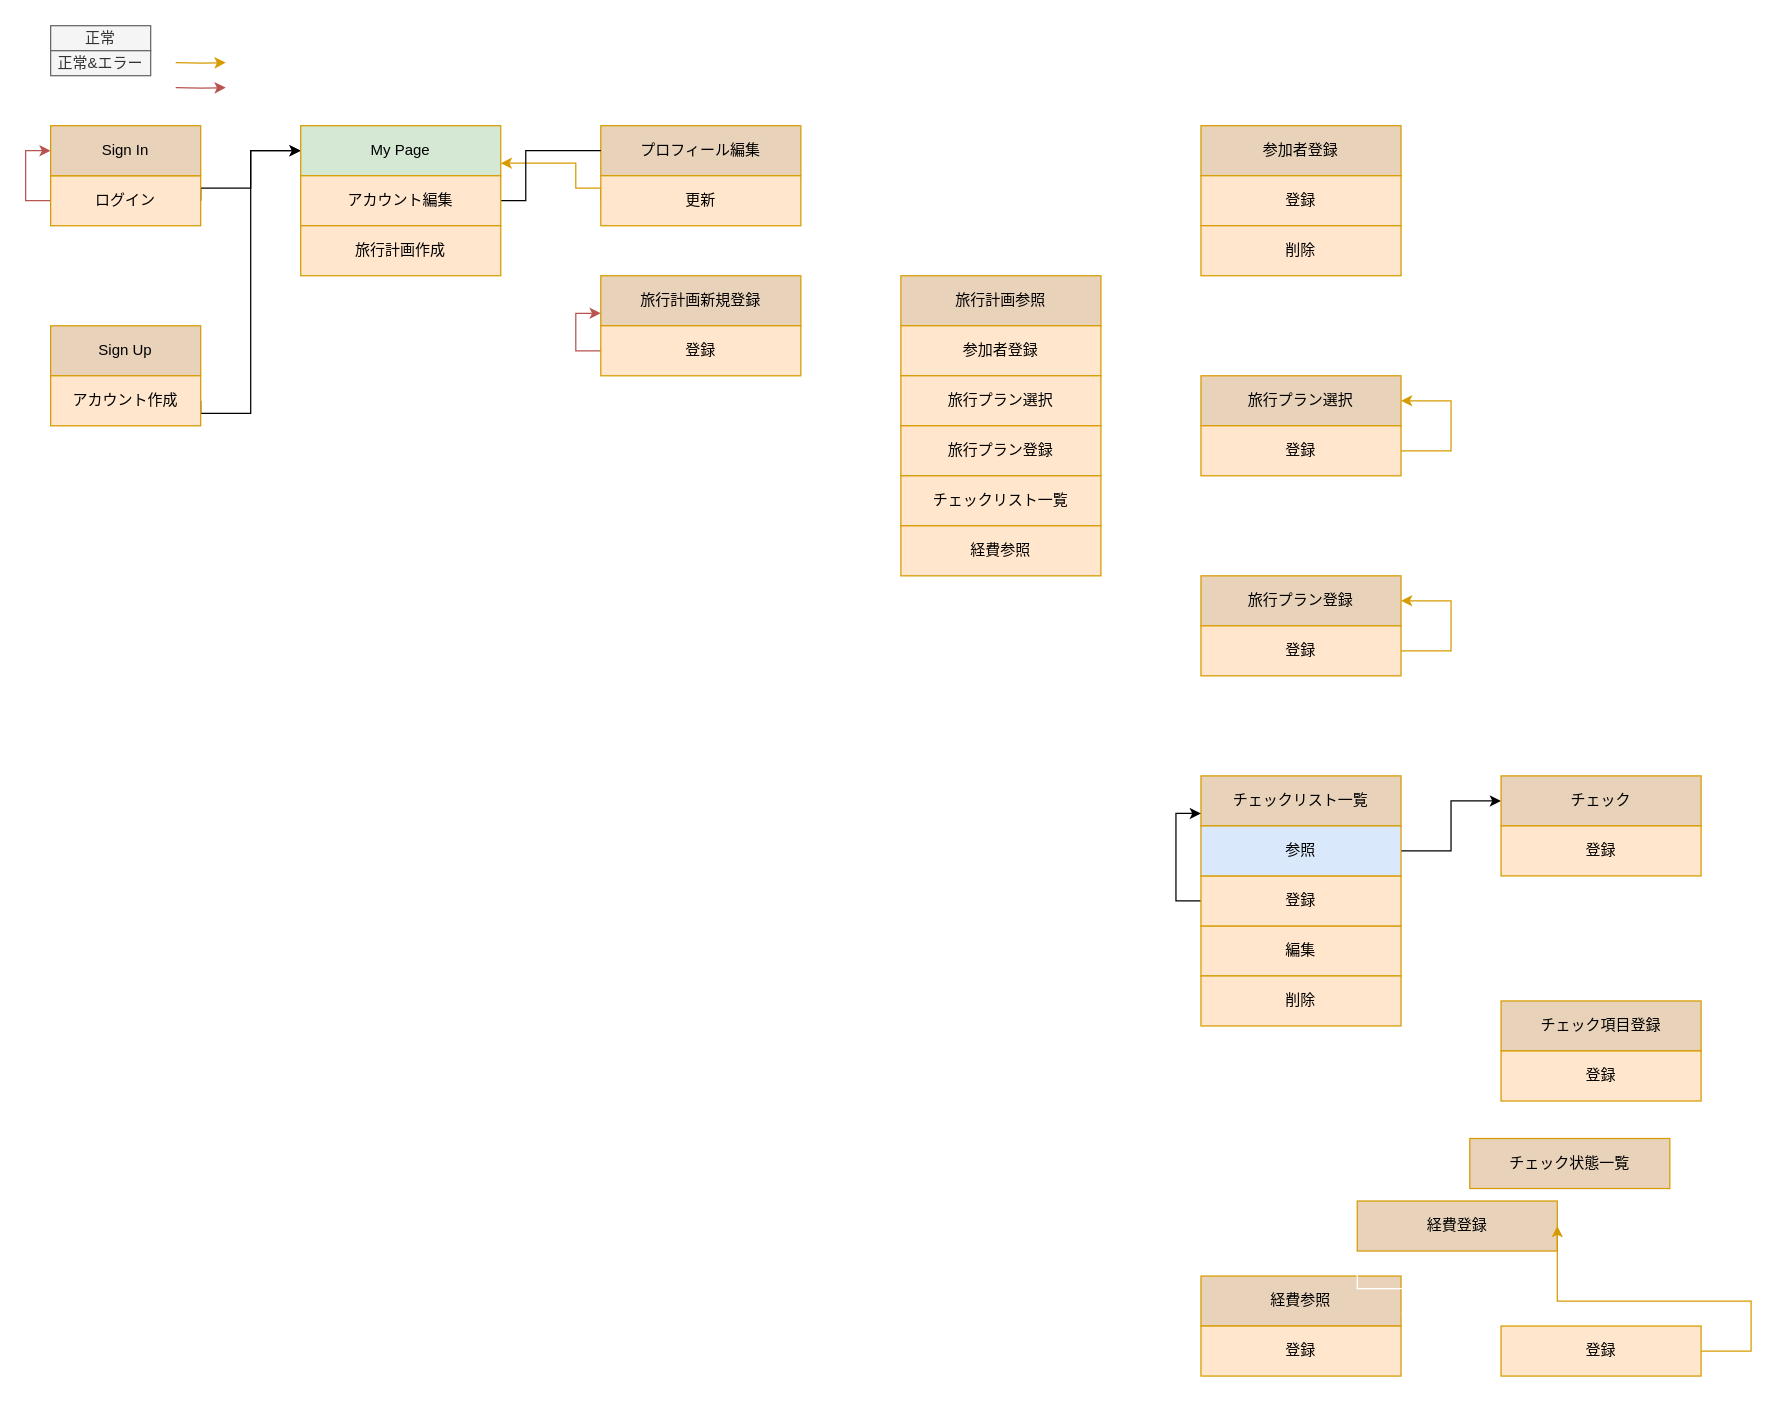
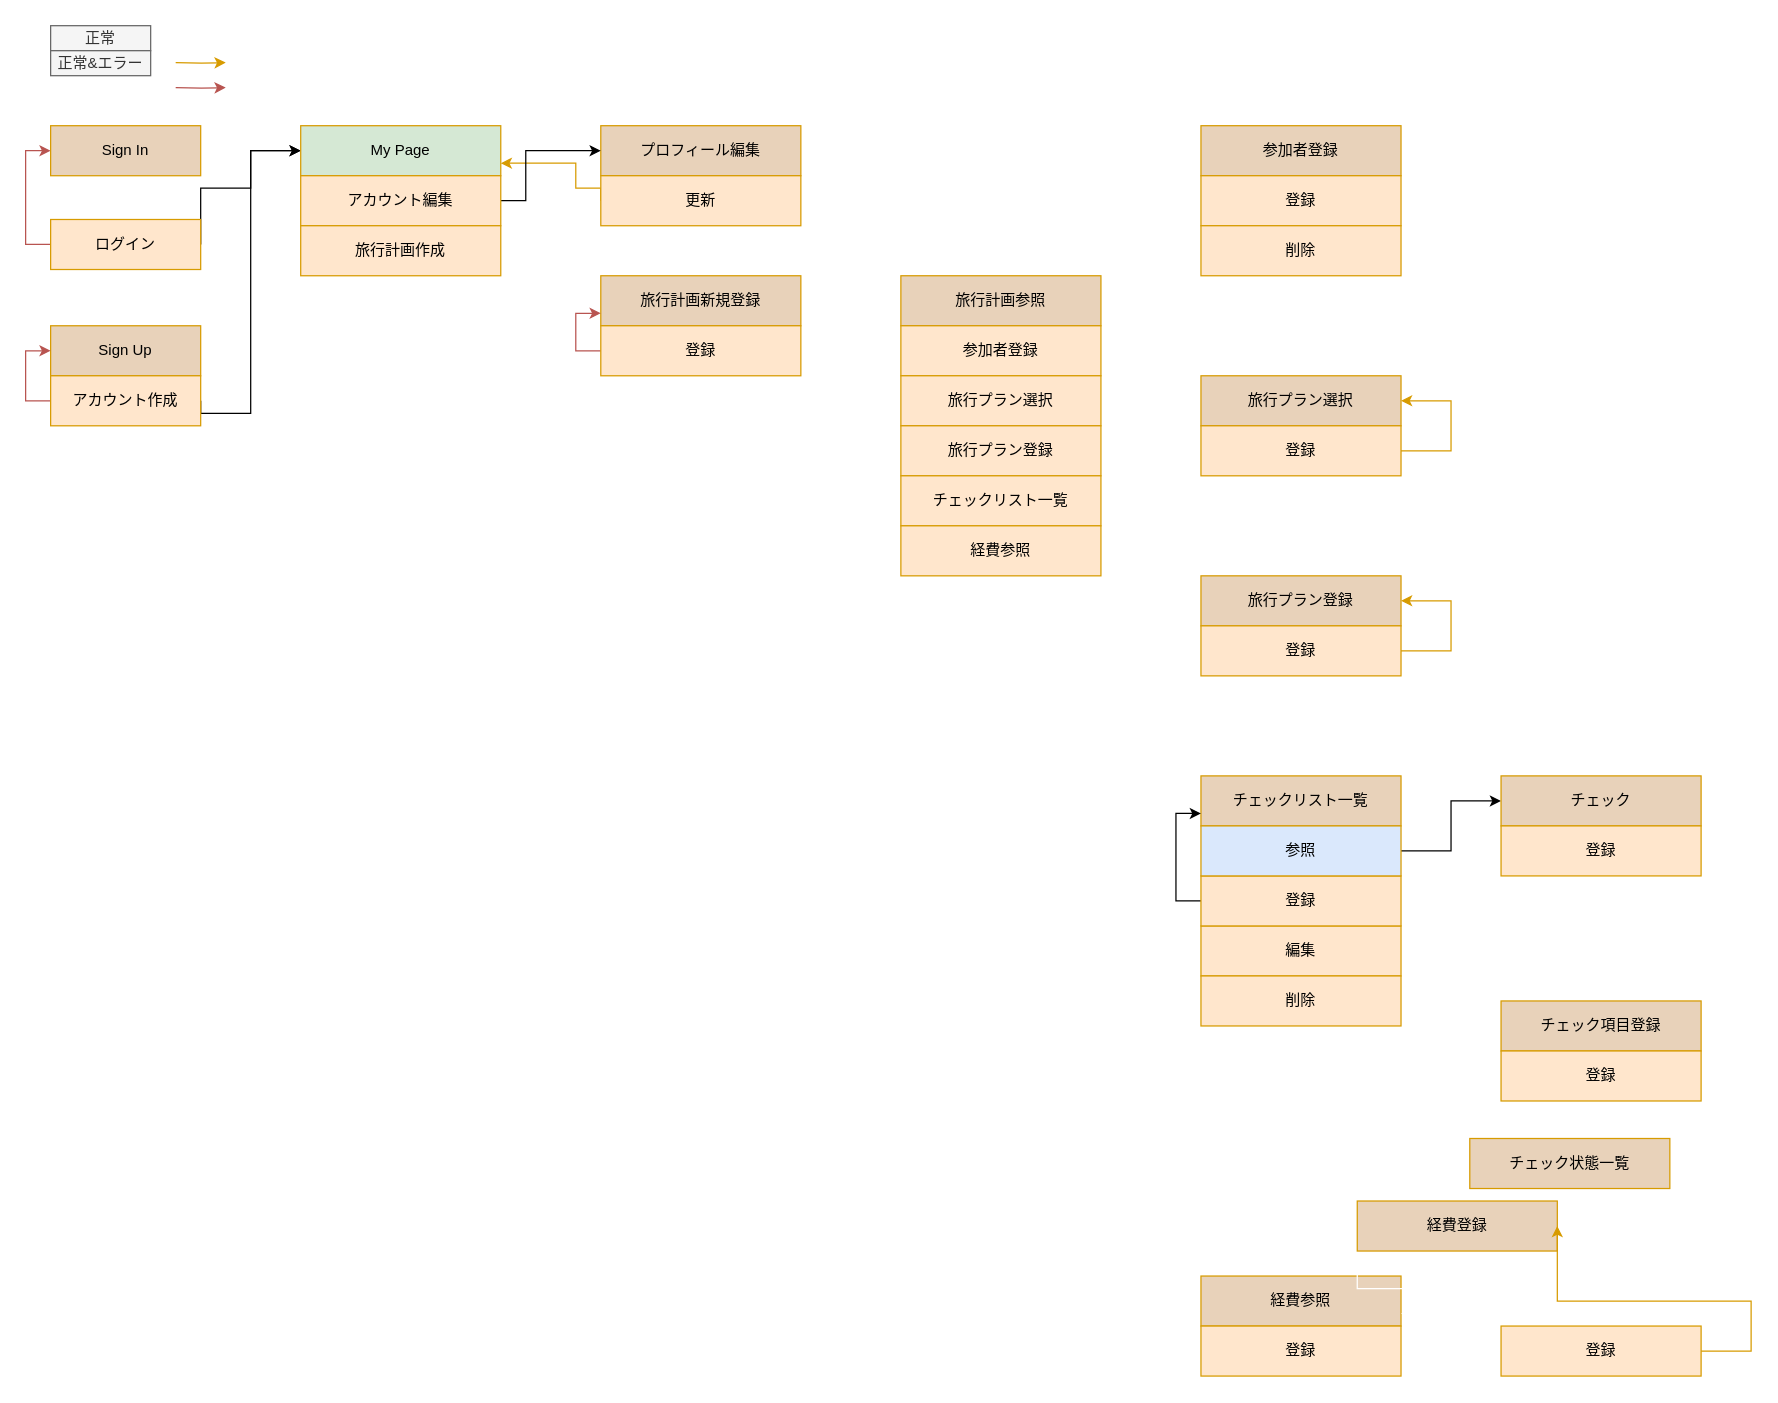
(594, 151) -> (591, 151)
(126, 201) -> (126, 244)
none -> (26, 380)
